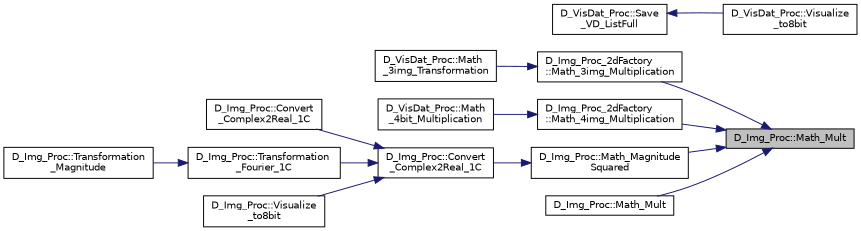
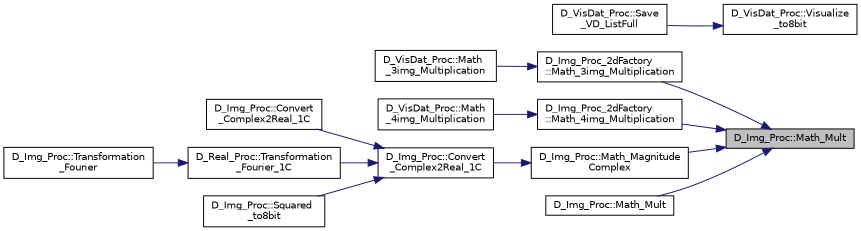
(700, 13) -> (690, 26)
(436, 66) -> (436, 66)
(436, 114) -> (436, 114)
(79, 163) -> (79, 163)
(264, 163) -> (264, 163)
(610, 163) -> (610, 163)
(264, 211) -> (264, 211)
